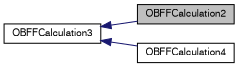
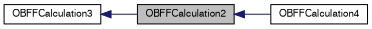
(124, 44) -> (258, 14)
